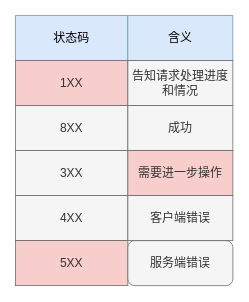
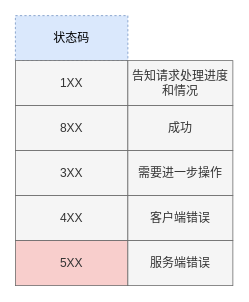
(72, 38) -> (72, 38)
(180, 38) -> none
(72, 83) -> (72, 83)
(180, 173) -> (180, 173)
(180, 263) -> (180, 263)
